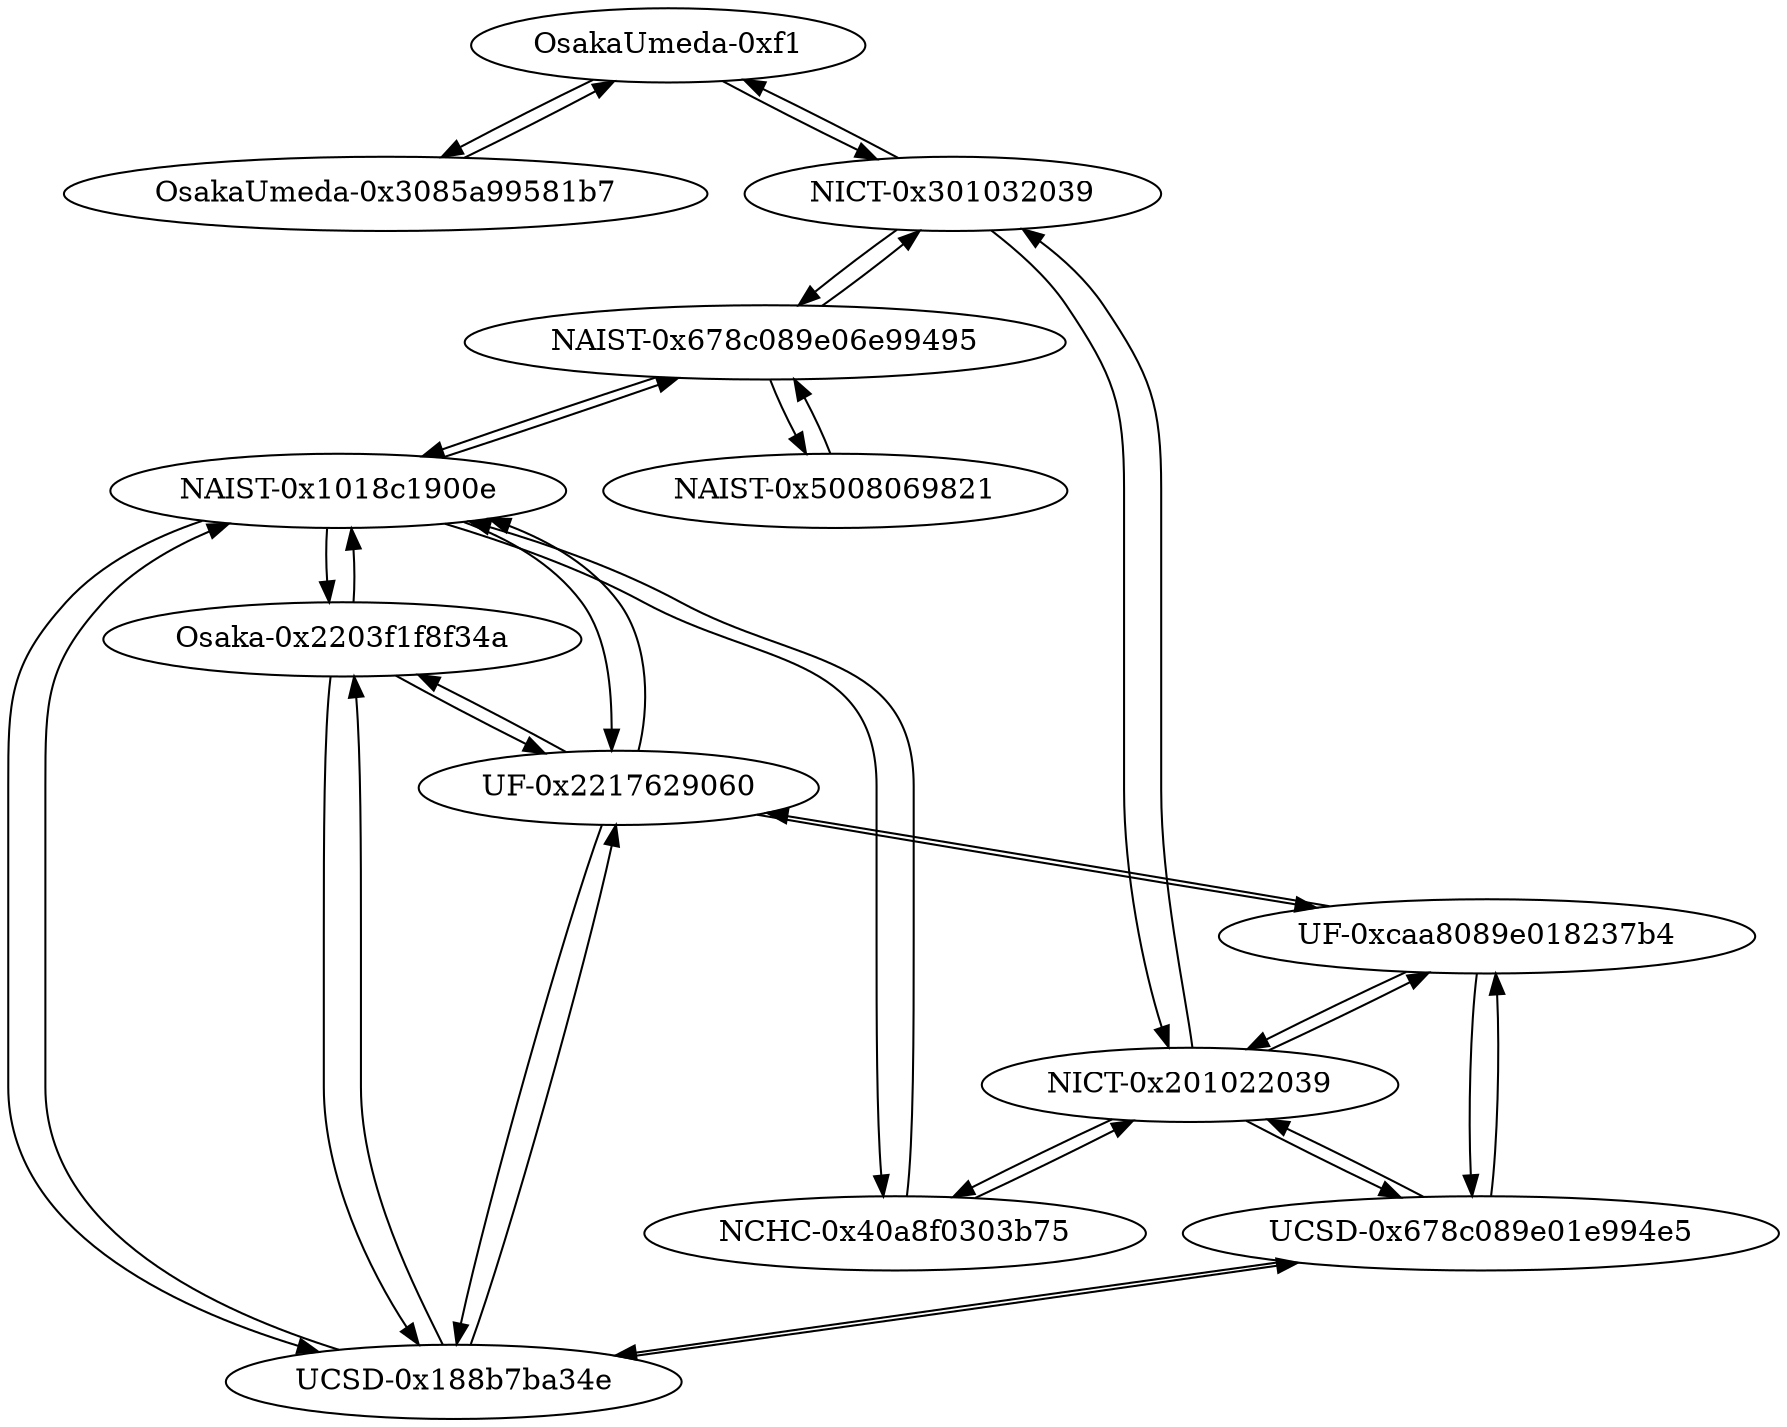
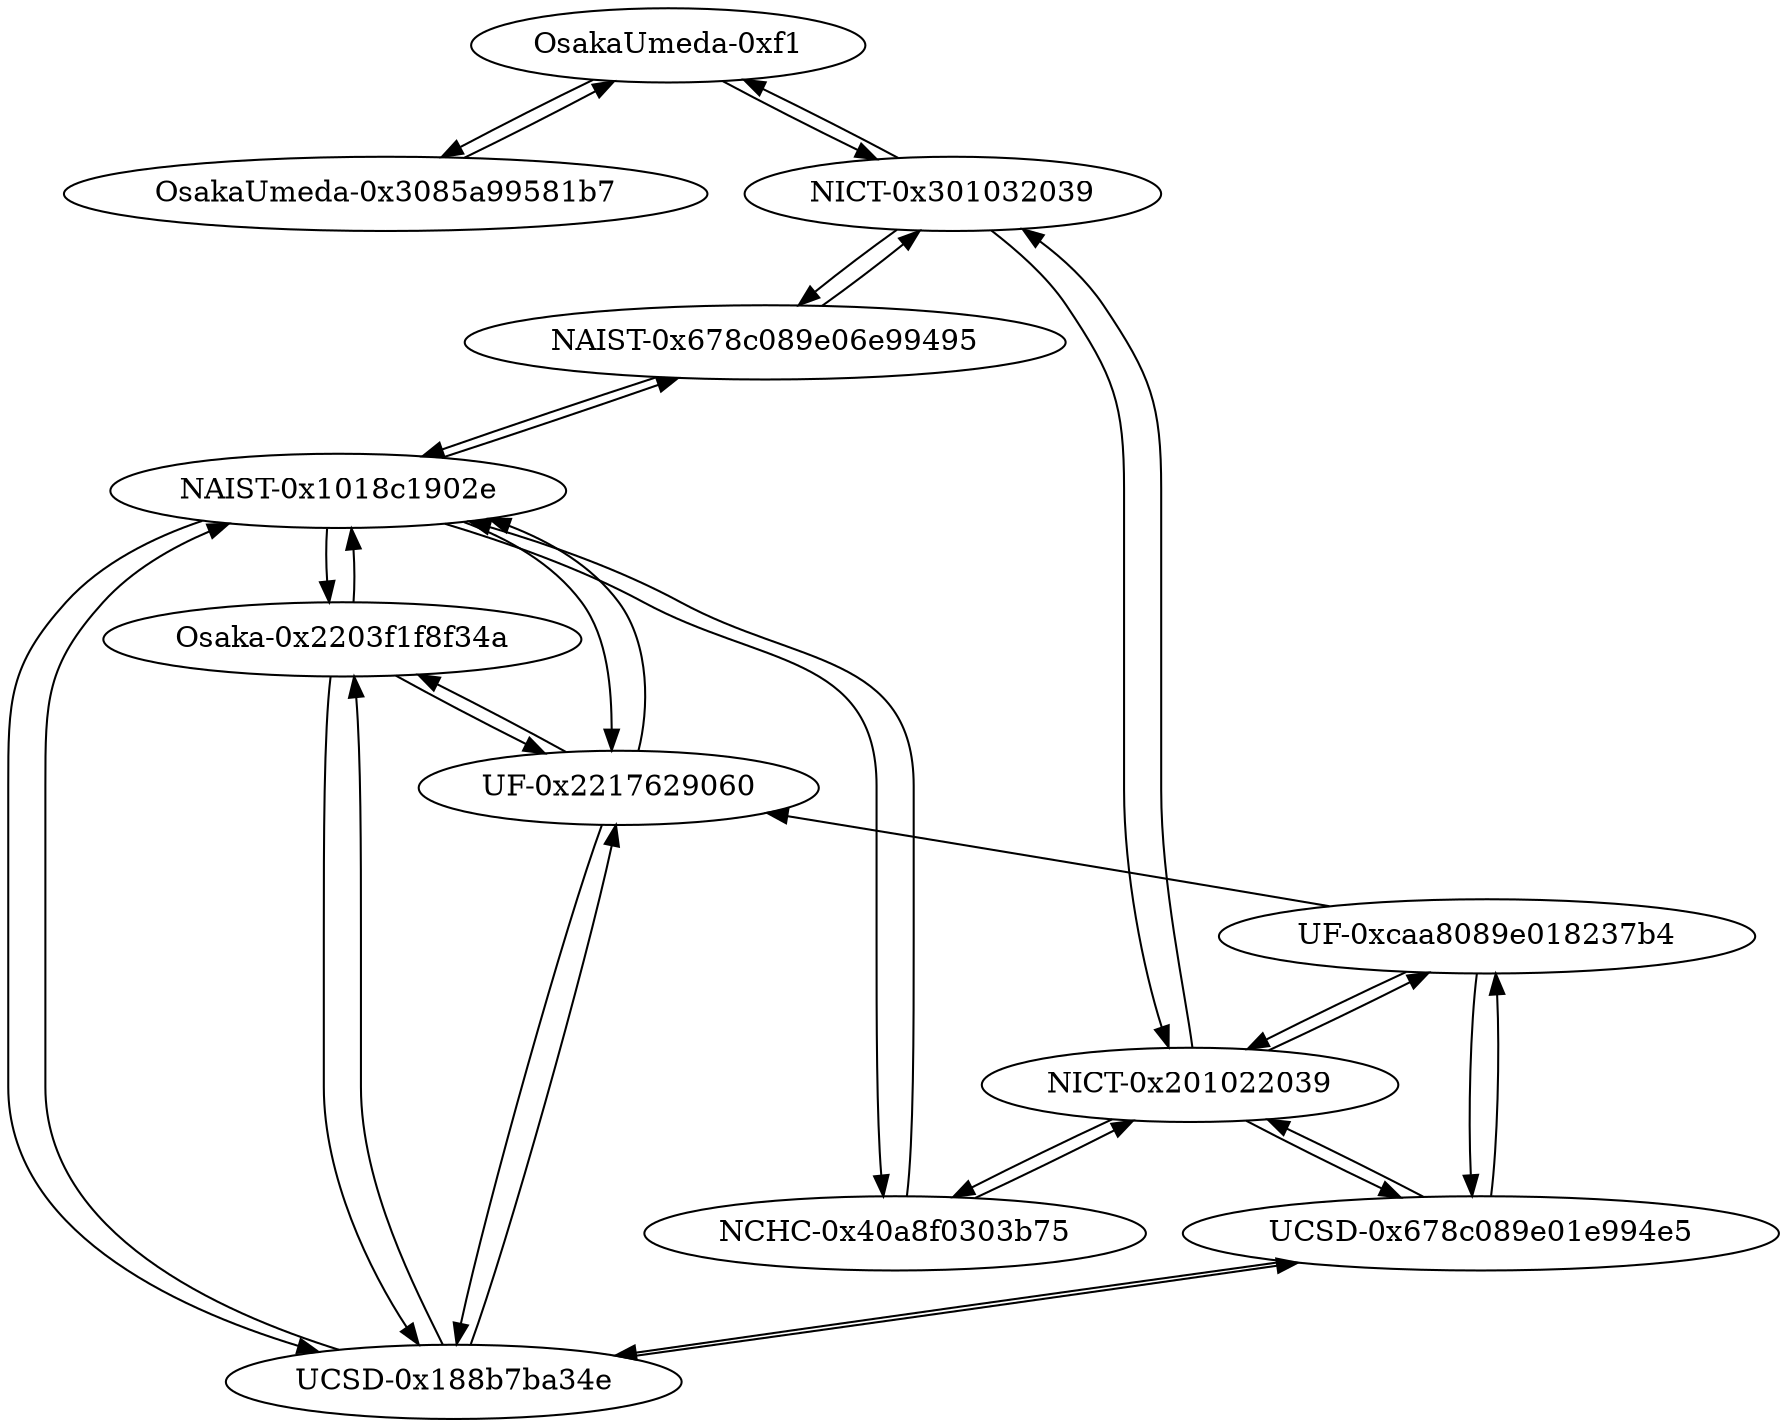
(338, 491) -> (338, 491)
(835, 491) -> none
(1026, 860) -> none
